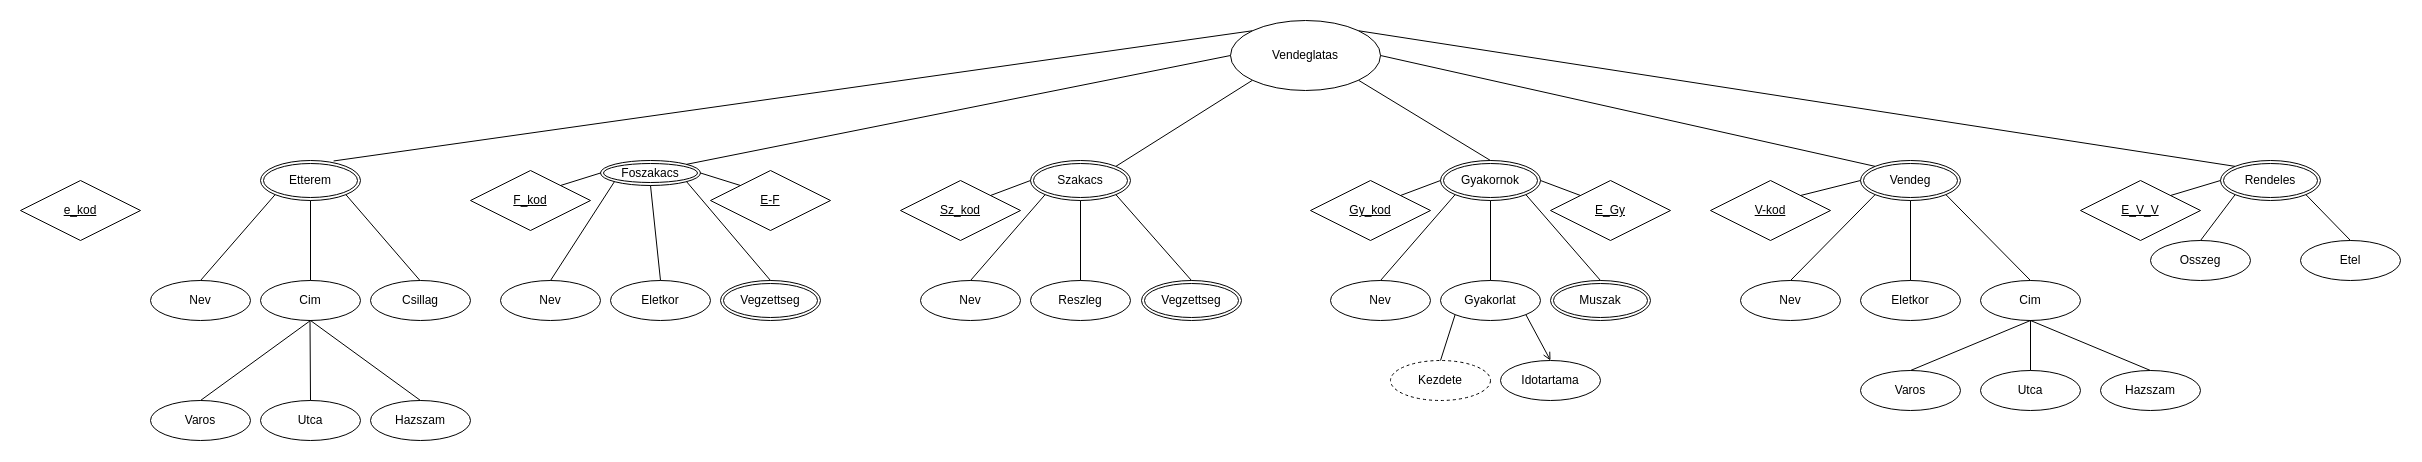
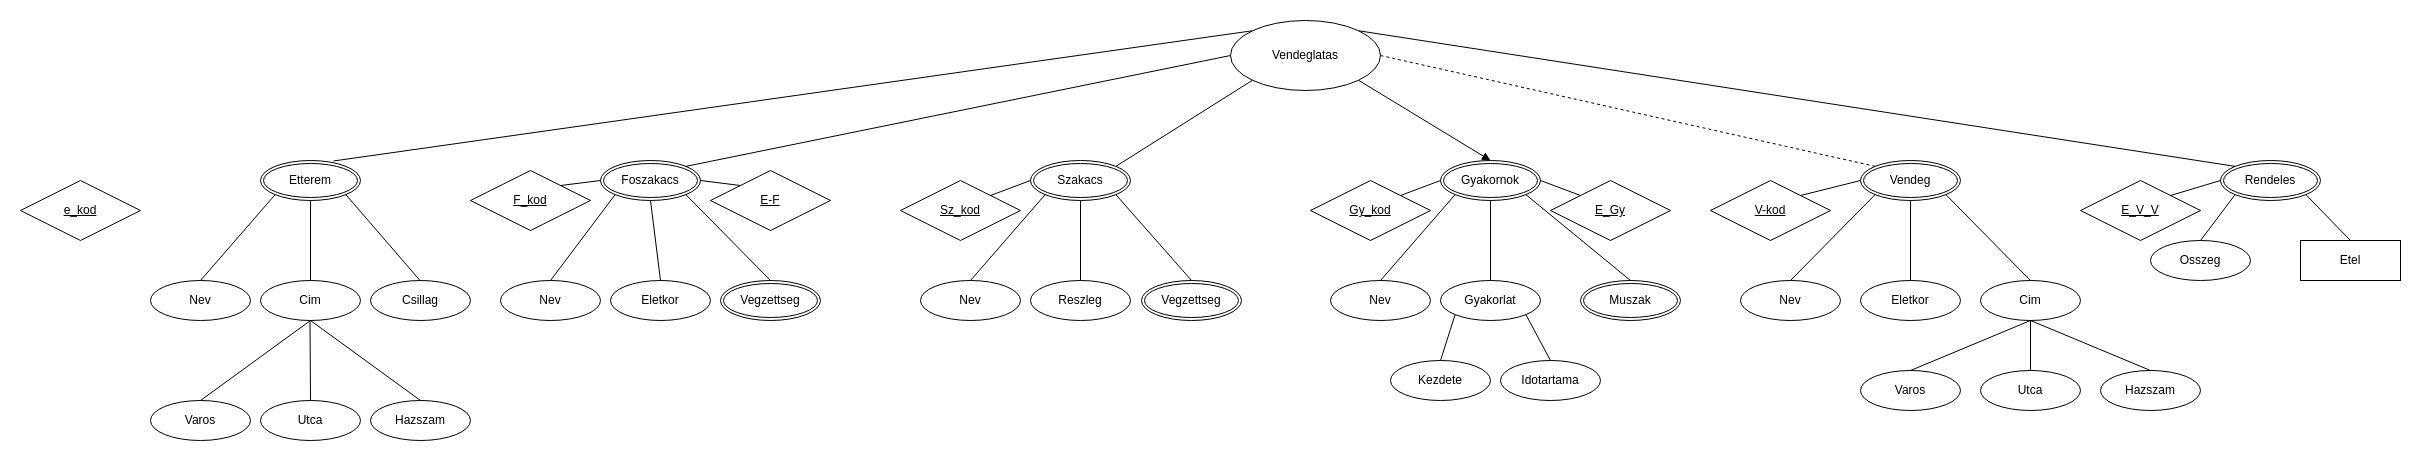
(1628, 111) -> (1628, 111)
(1485, 157) -> (1482, 155)
(651, 173) -> (651, 181)
(2351, 261) -> (2351, 261)
(1601, 301) -> (1631, 301)
(1548, 356) -> (1548, 356)
(1441, 381) -> (1441, 381)
